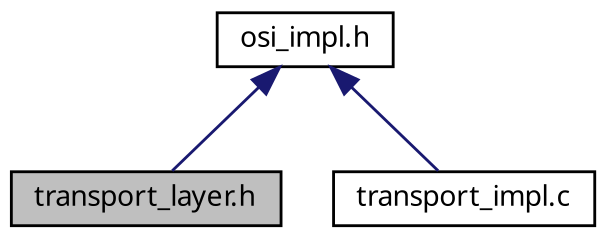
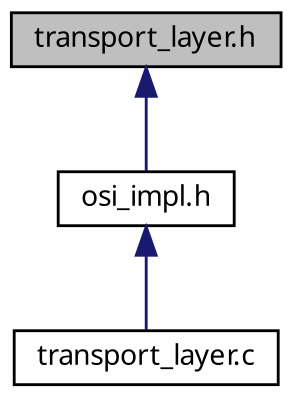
(216, 129) -> (146, 134)
(464, 199) -> (146, 358)
